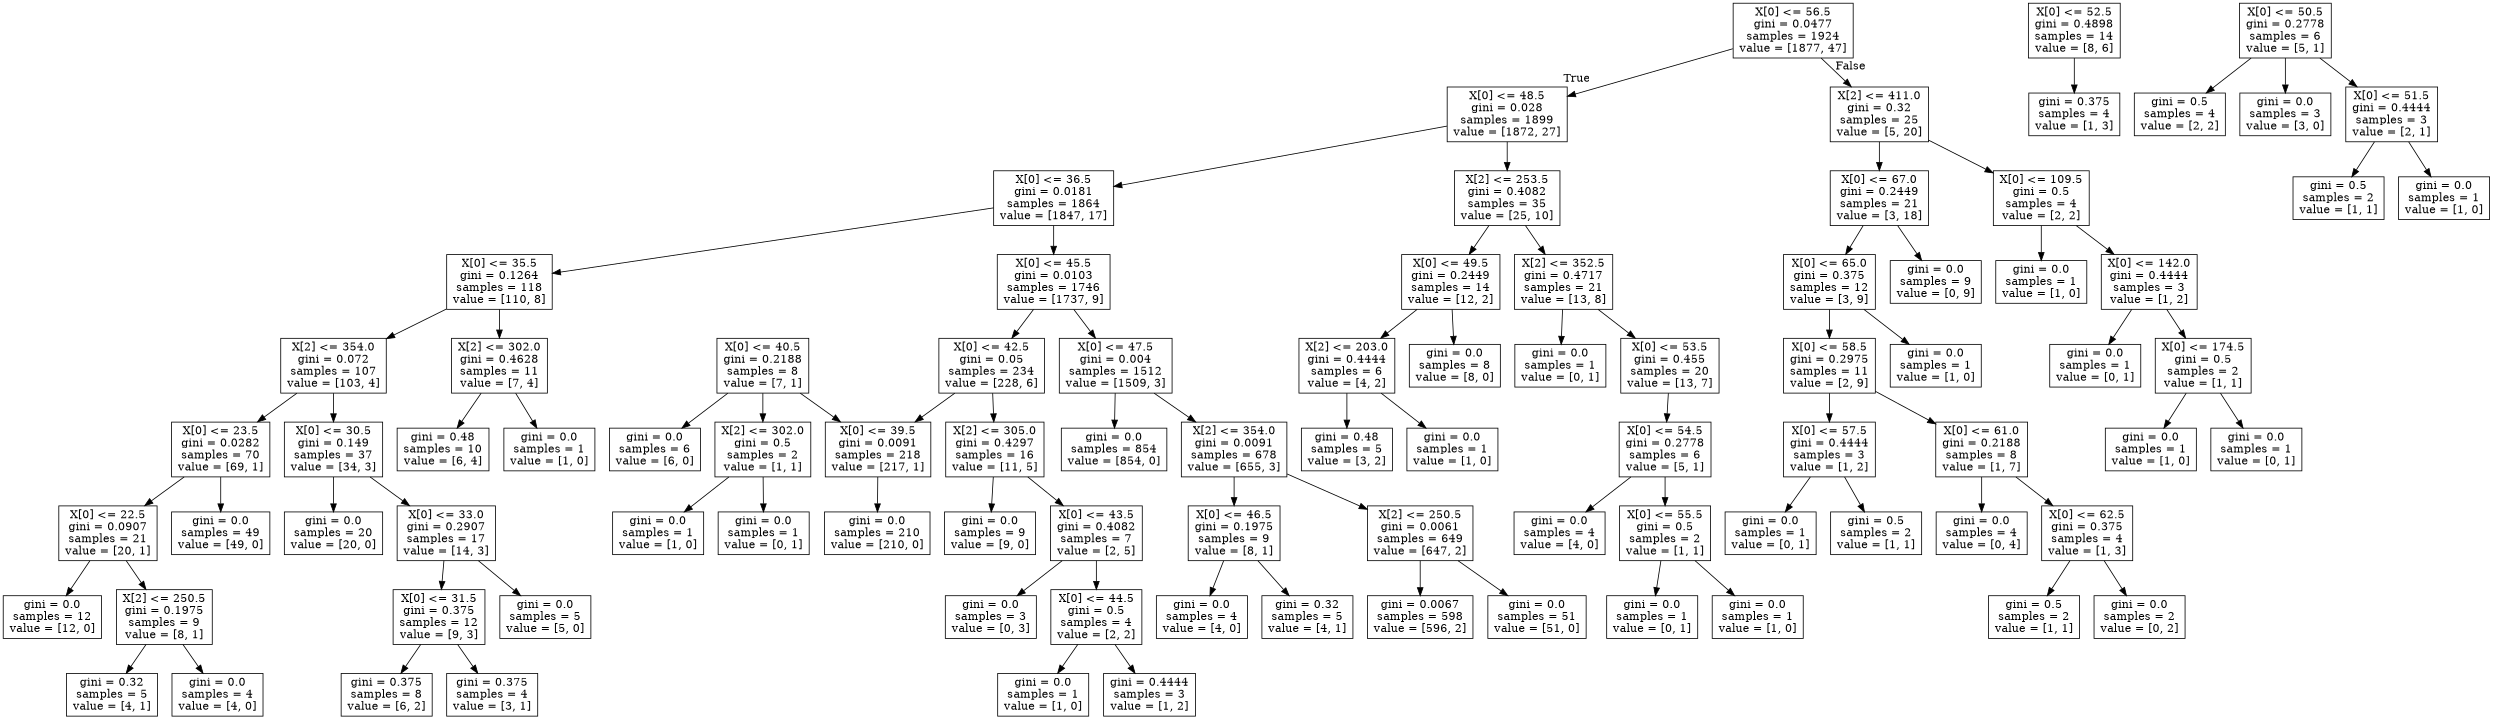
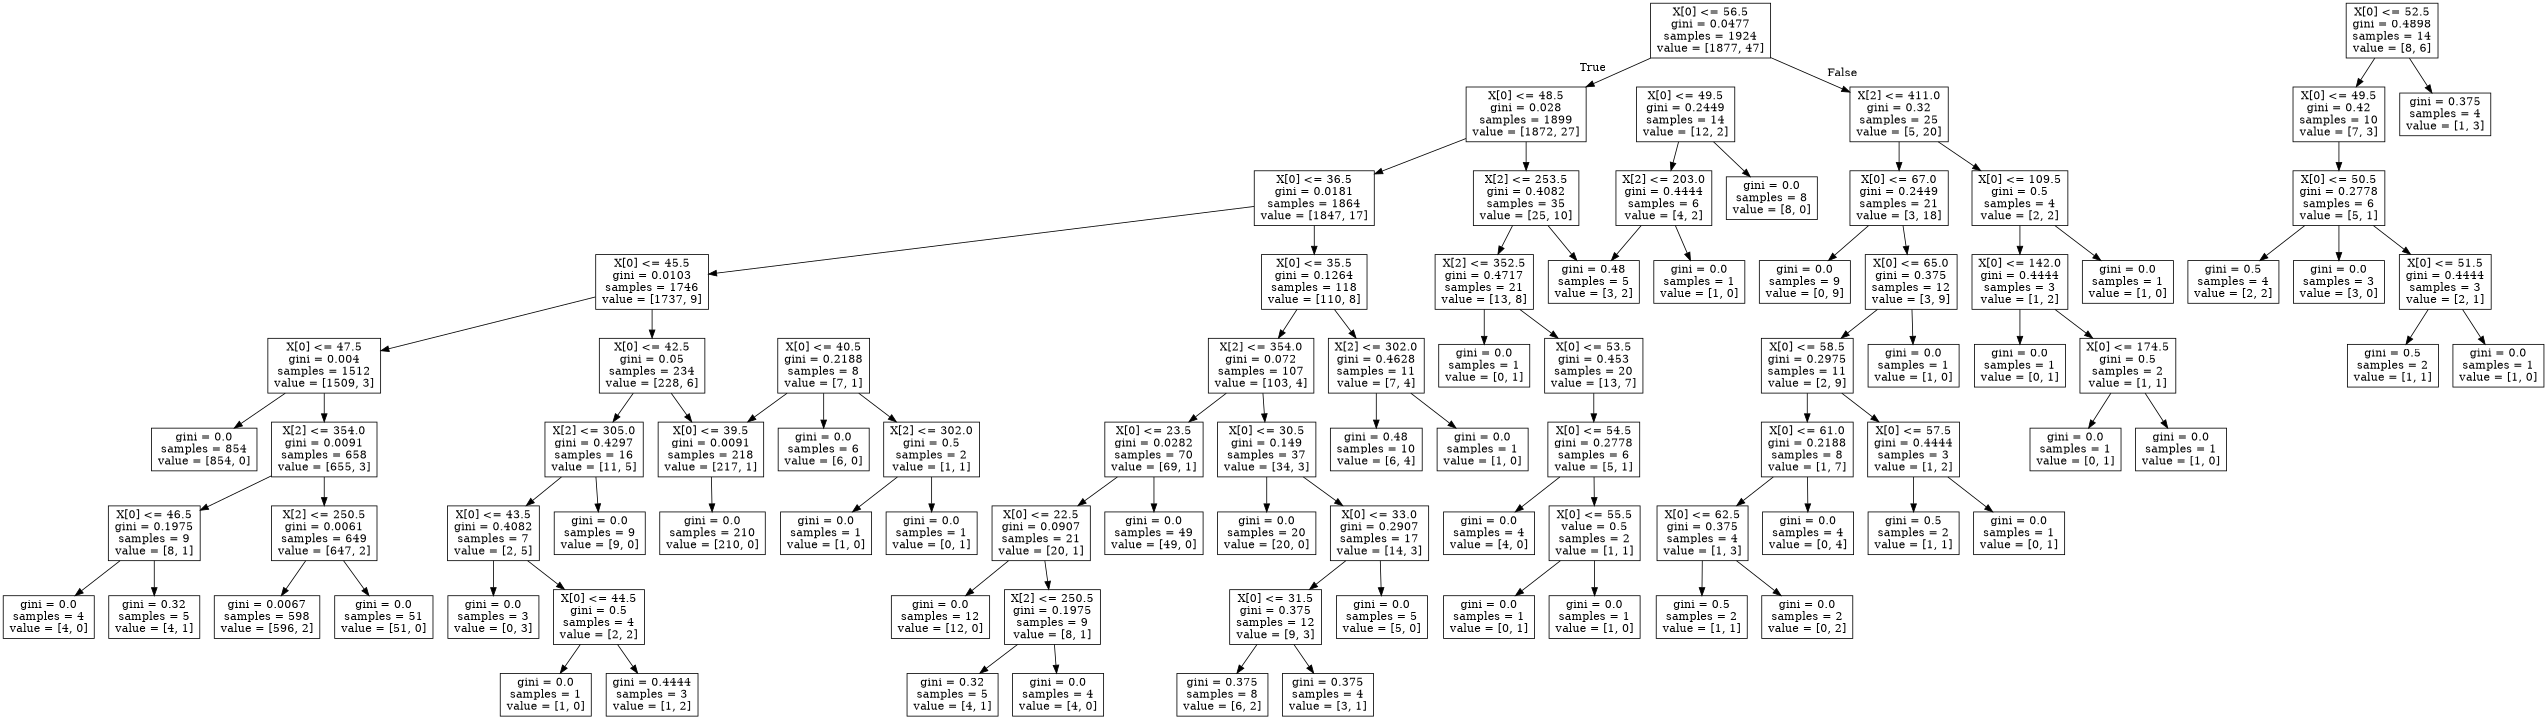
none -> (2339, 114)
(1481, 237) -> (1560, 240)
(1670, 366) -> (1594, 366)
(1234, 450) -> (324, 450)
(1665, 533) -> (1595, 533)
